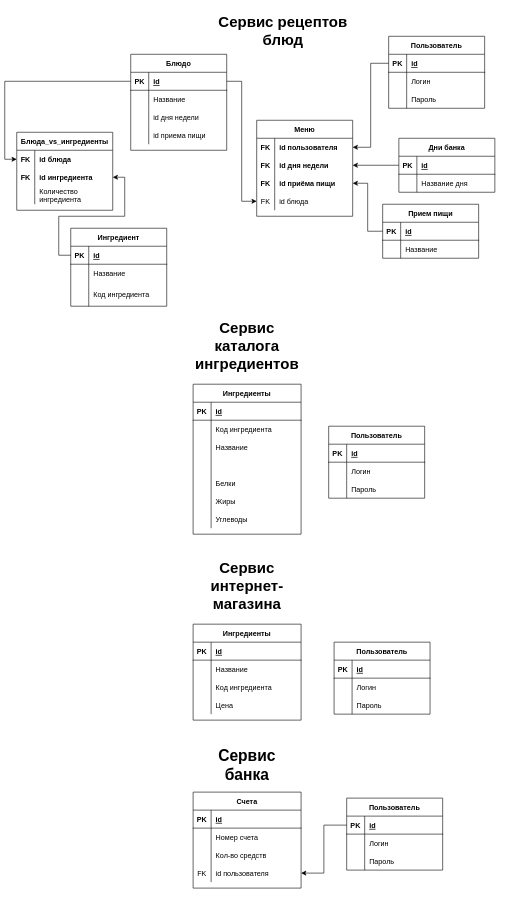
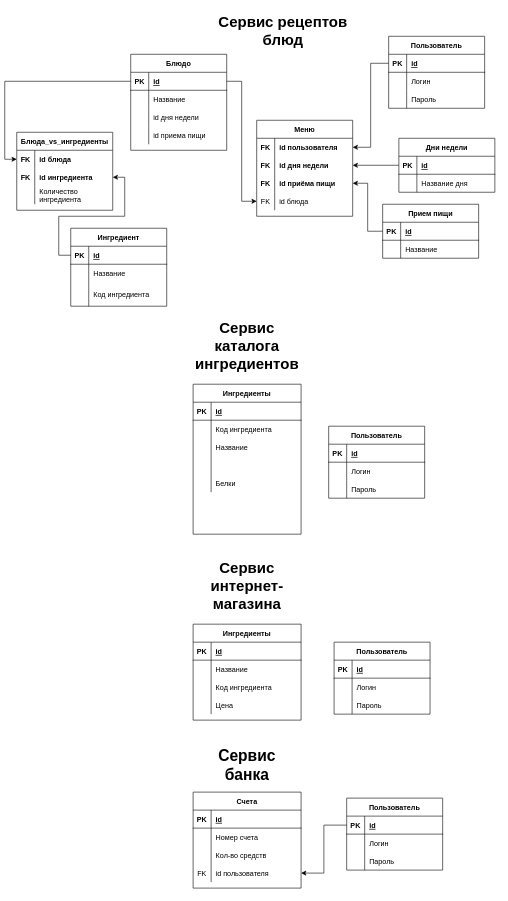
(446, 148) -> (446, 148)
(256, 501) -> none
(256, 519) -> none
